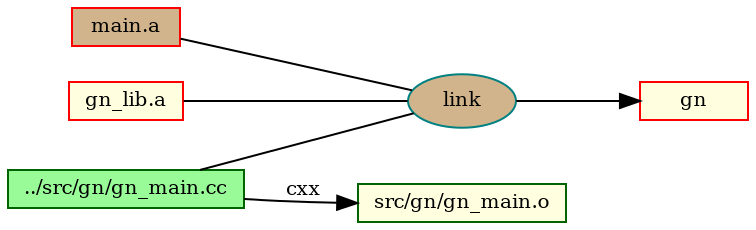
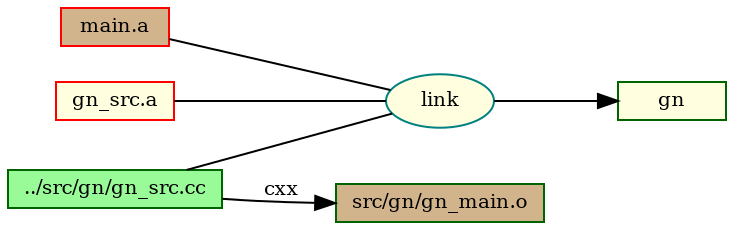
(126, 101) -> (115, 101)
(462, 101) -> (440, 101)
(694, 101) -> (672, 101)
(126, 189) -> (115, 189)
(462, 203) -> (440, 203)
